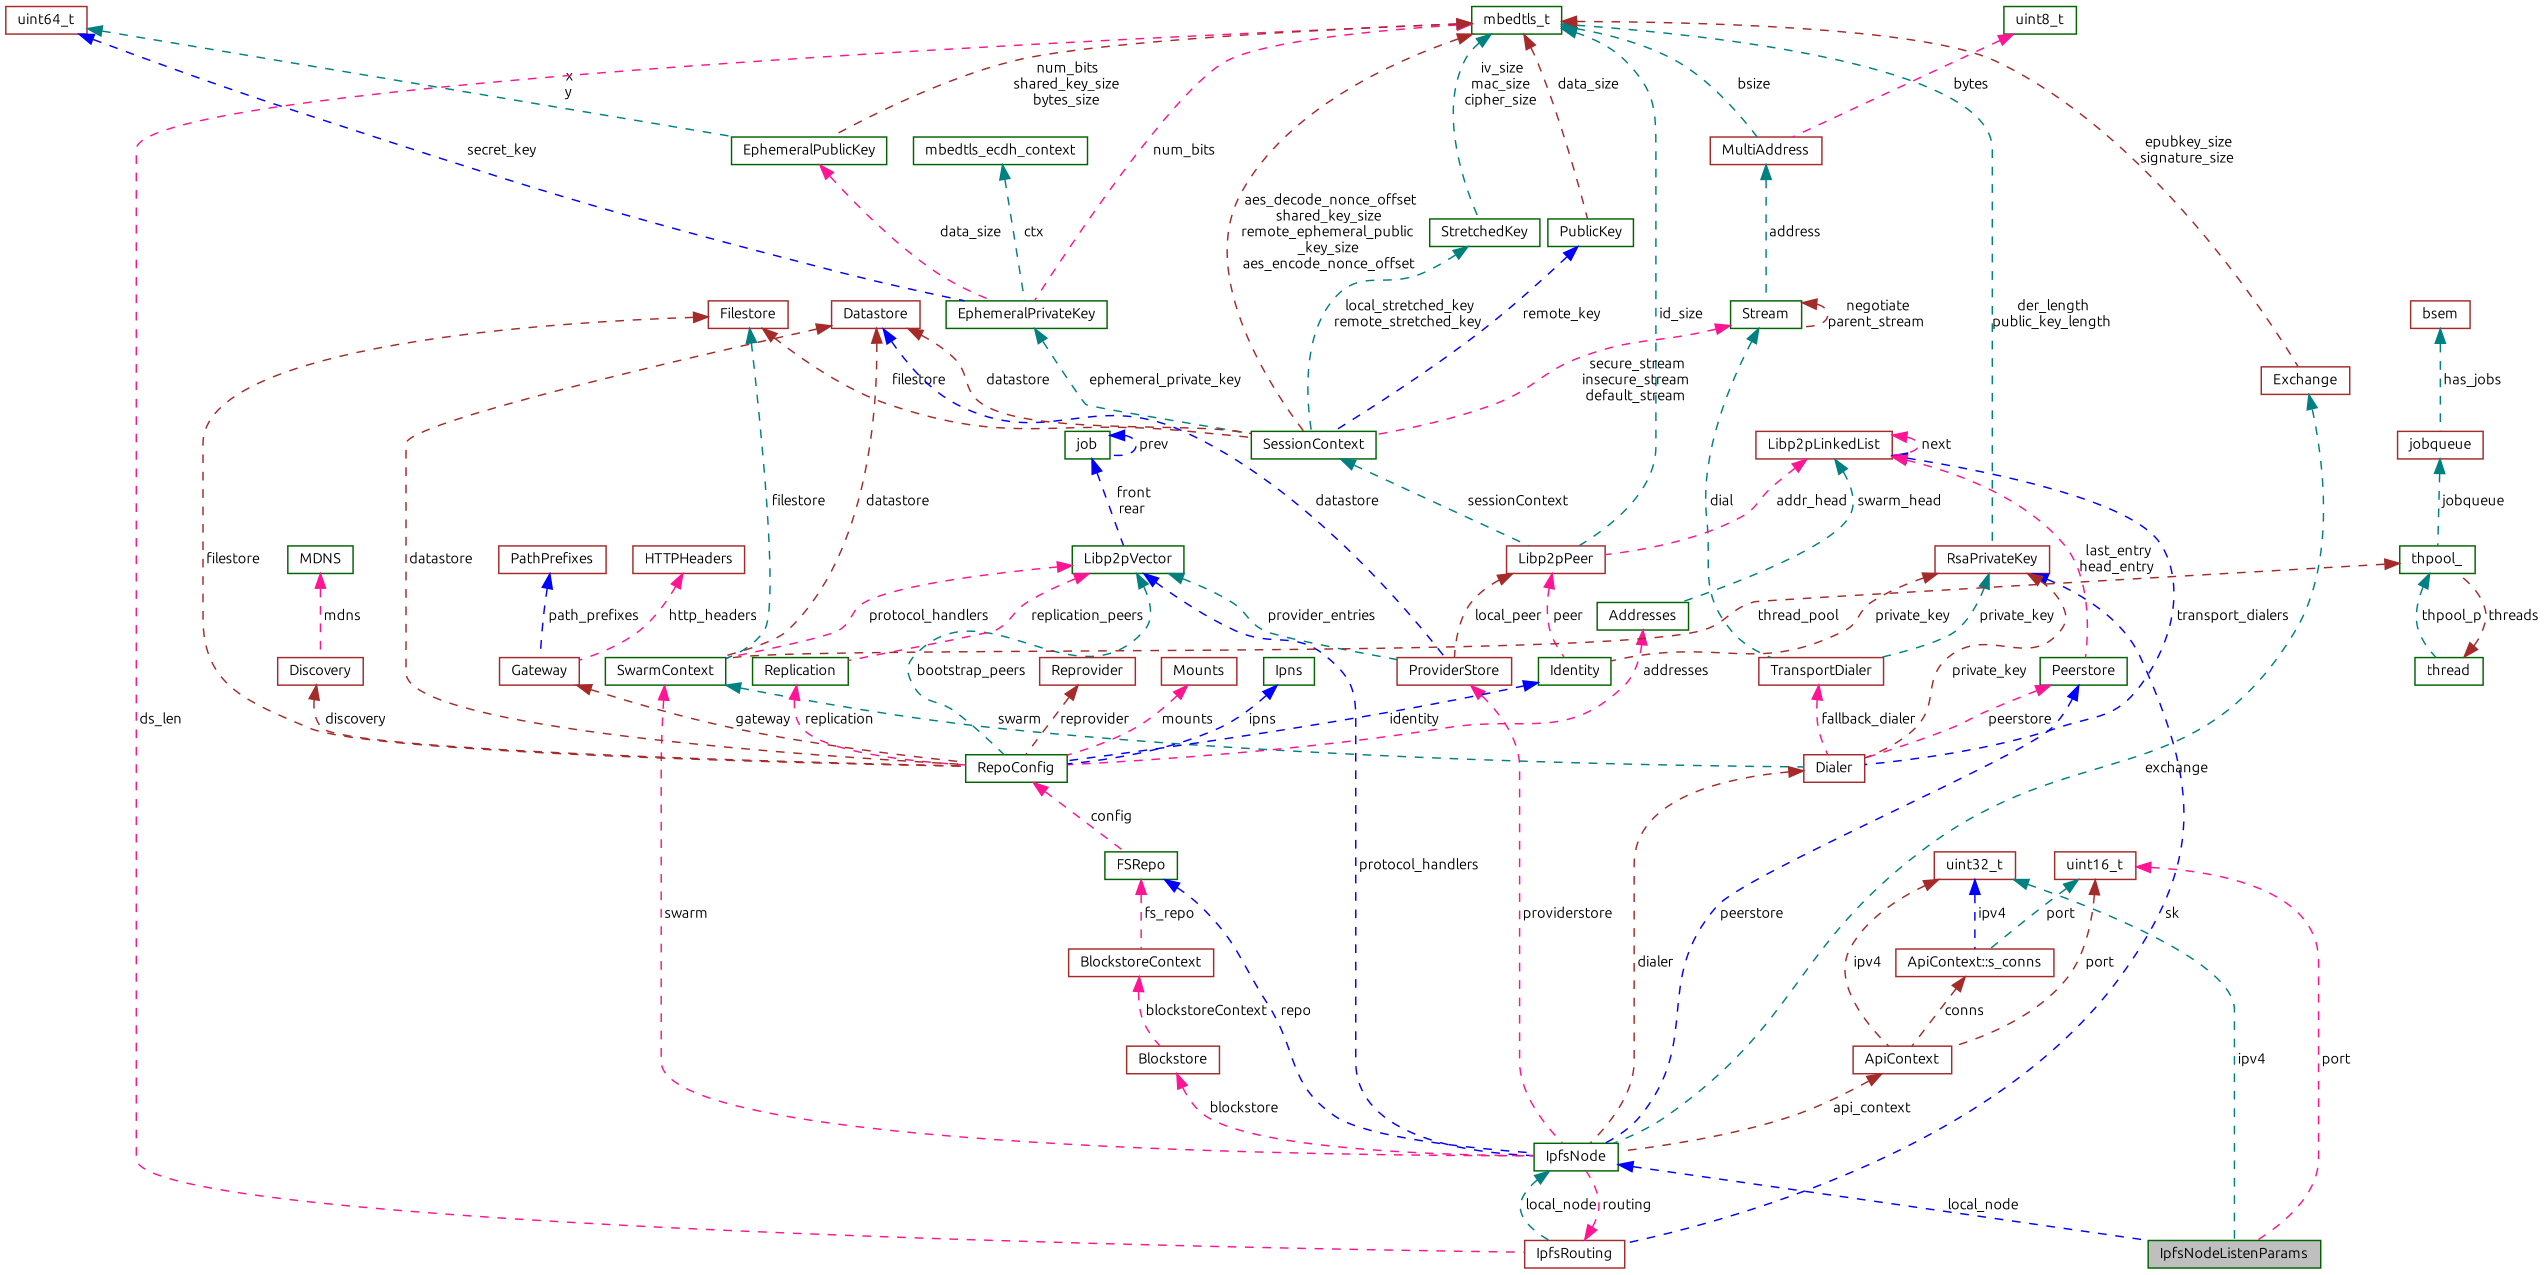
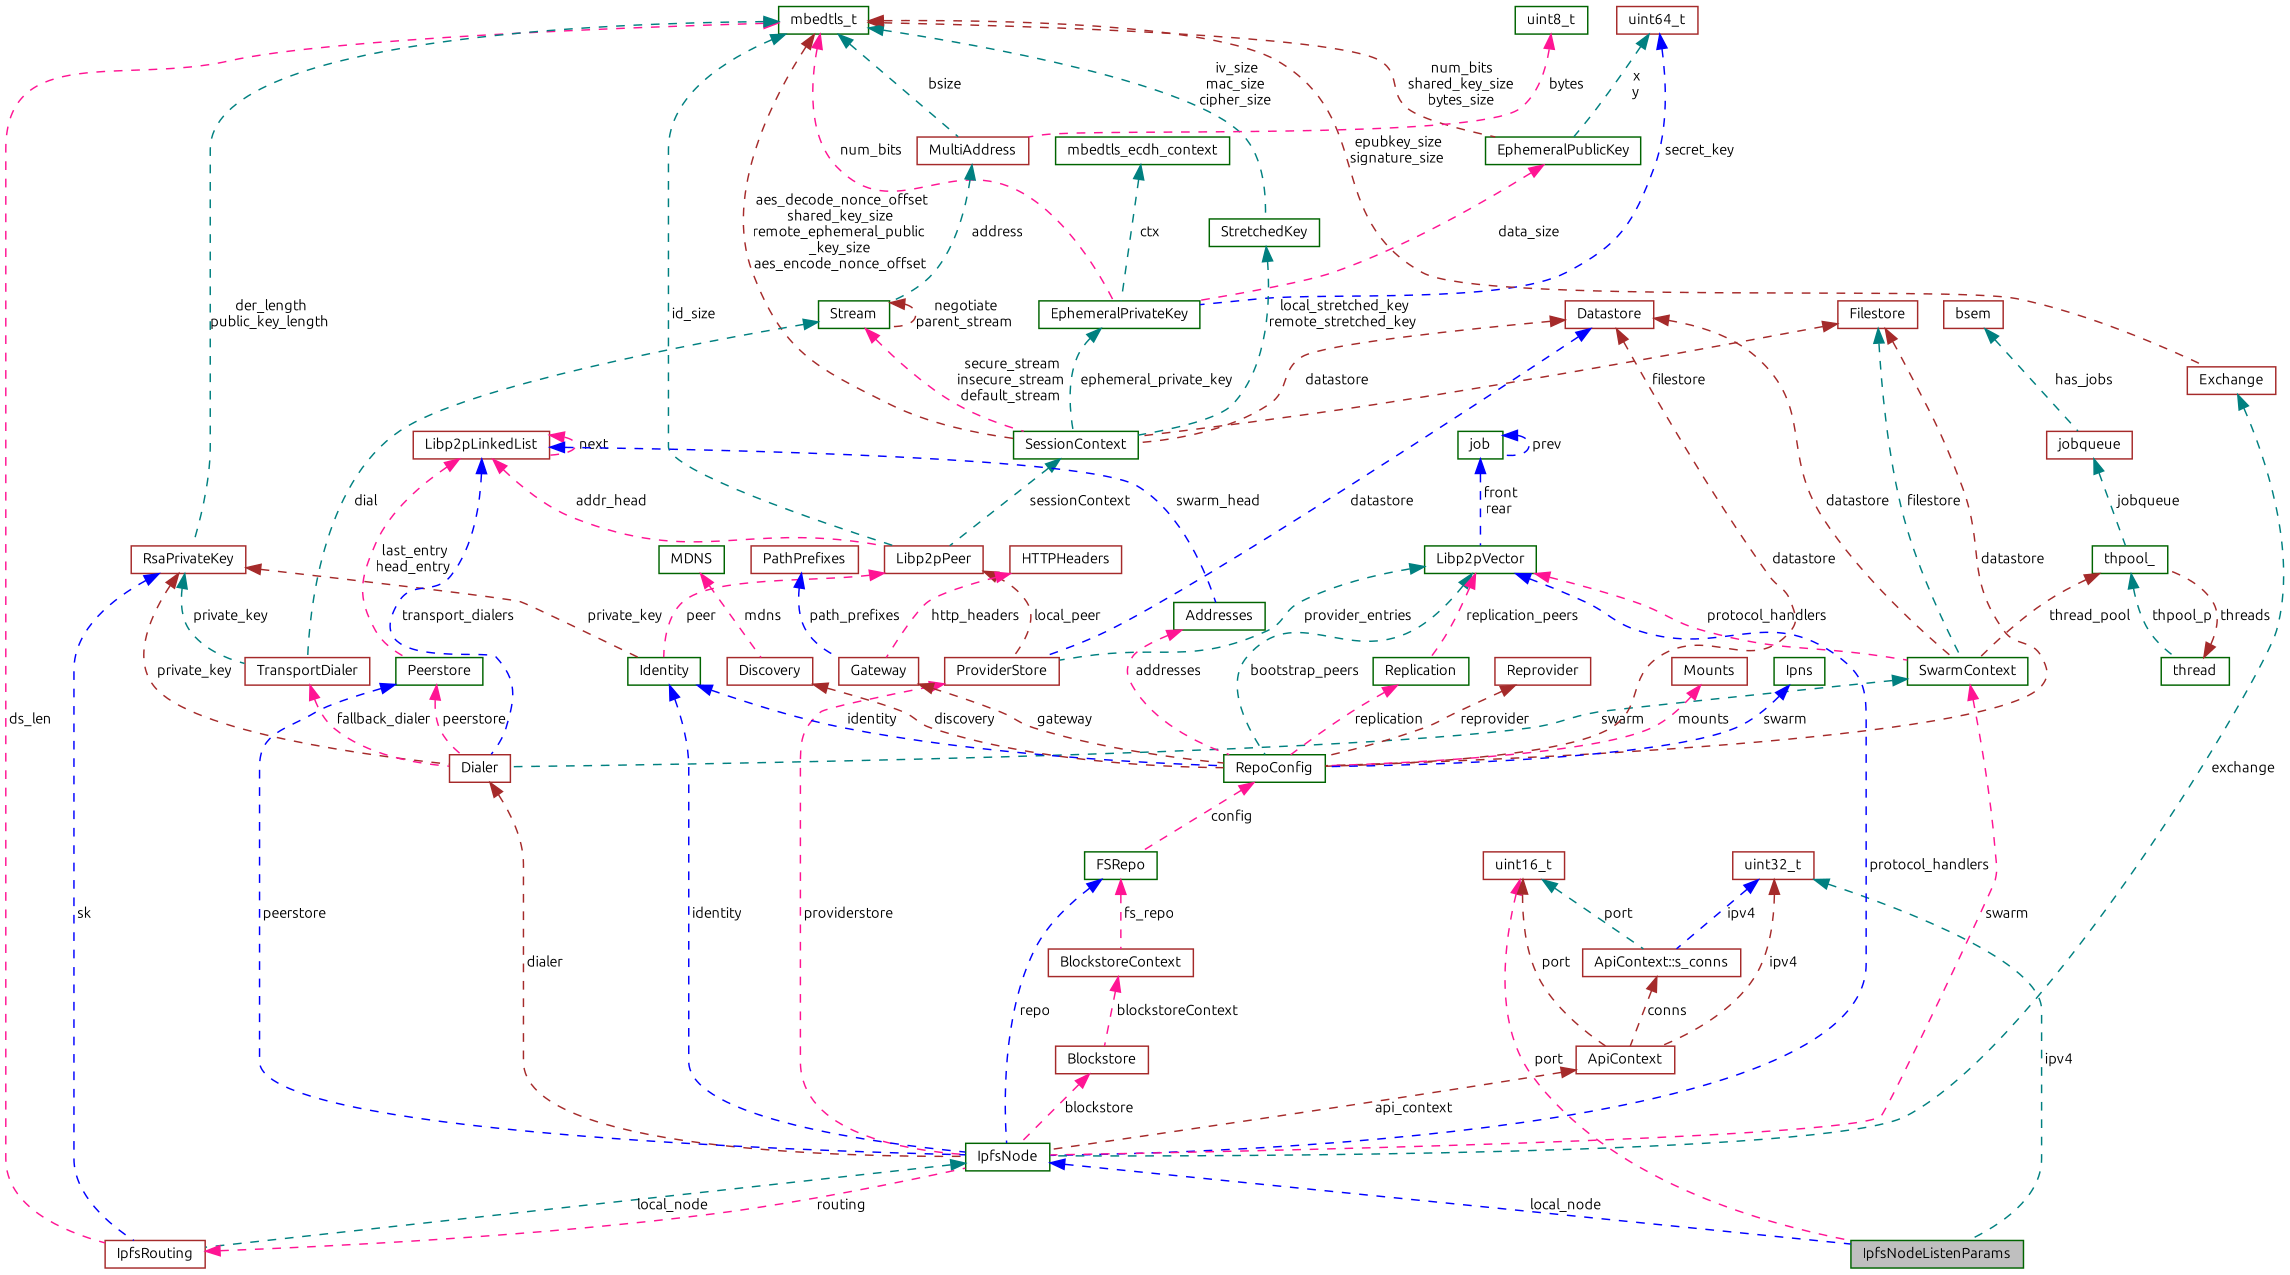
(1591, 233) -> none
(1791, 558) -> (924, 459)
(232, 560) -> (2011, 560)
(1262, 720) -> (1784, 720)
none -> (689, 1031)
